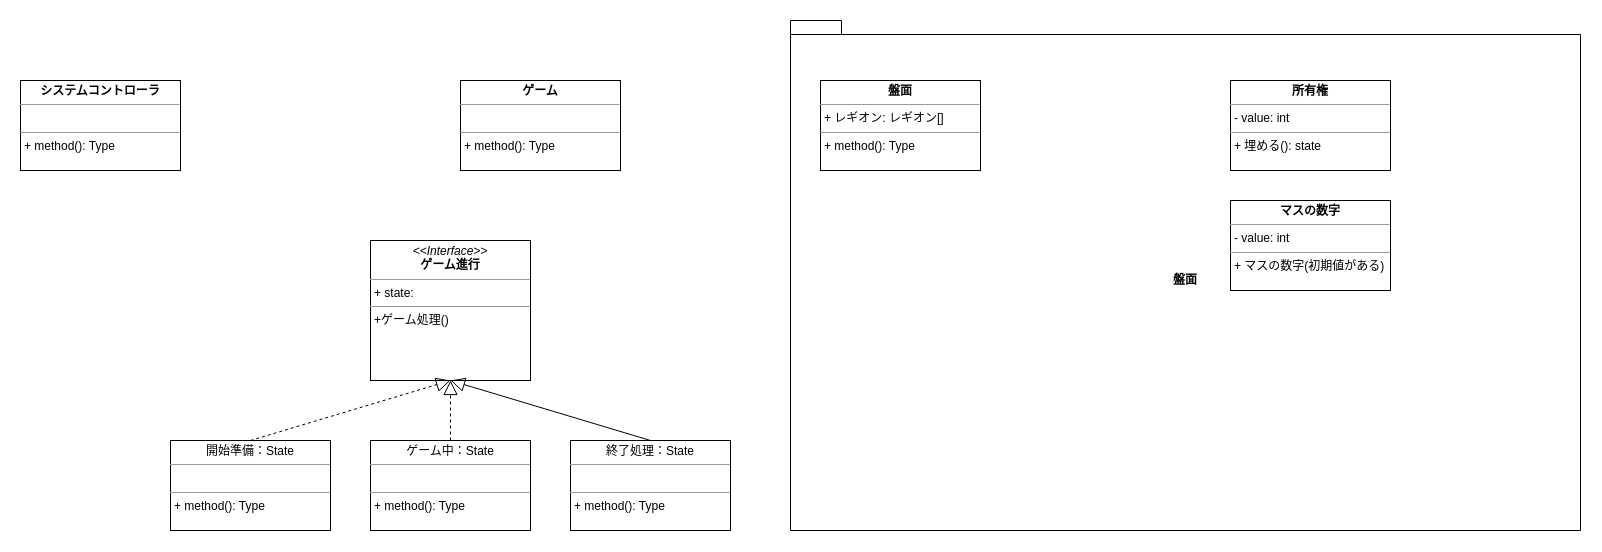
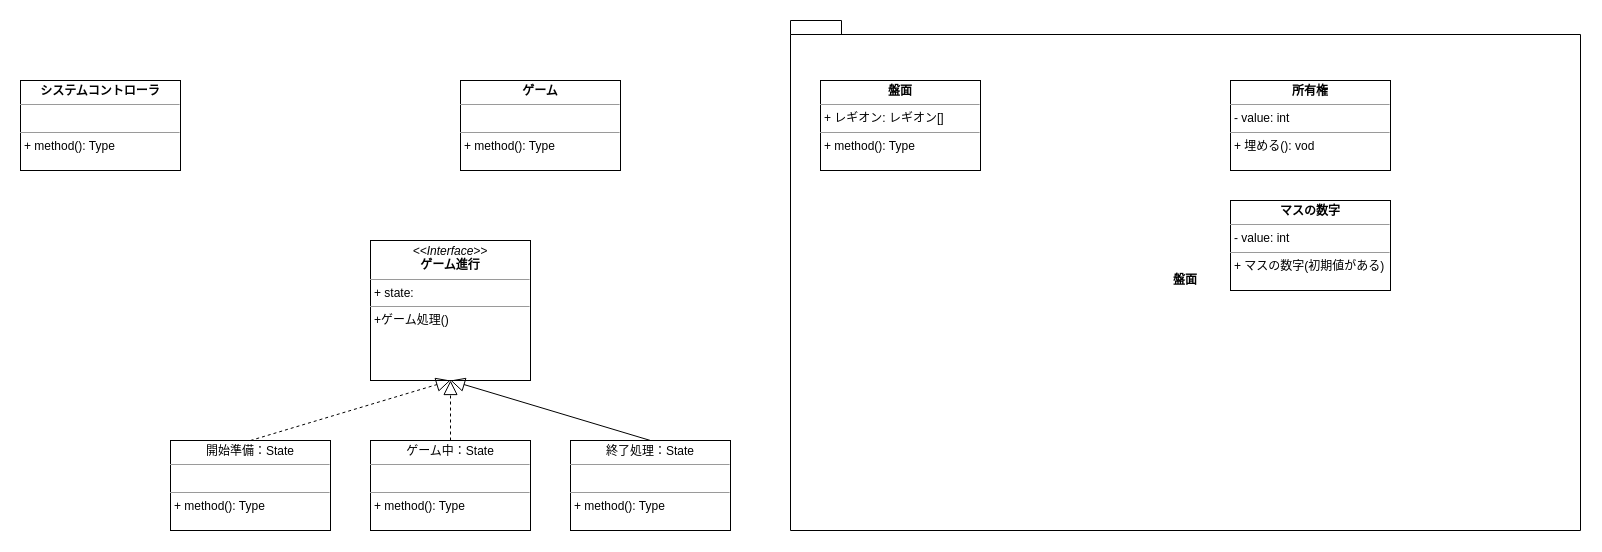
(1281, 102) -> (1274, 102)
